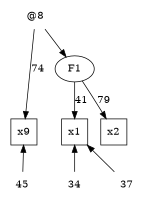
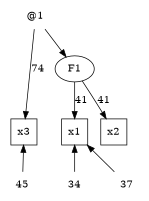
(36, 16) -> (36, 16)
(104, 100) -> (104, 100)
(24, 132) -> (24, 132)
